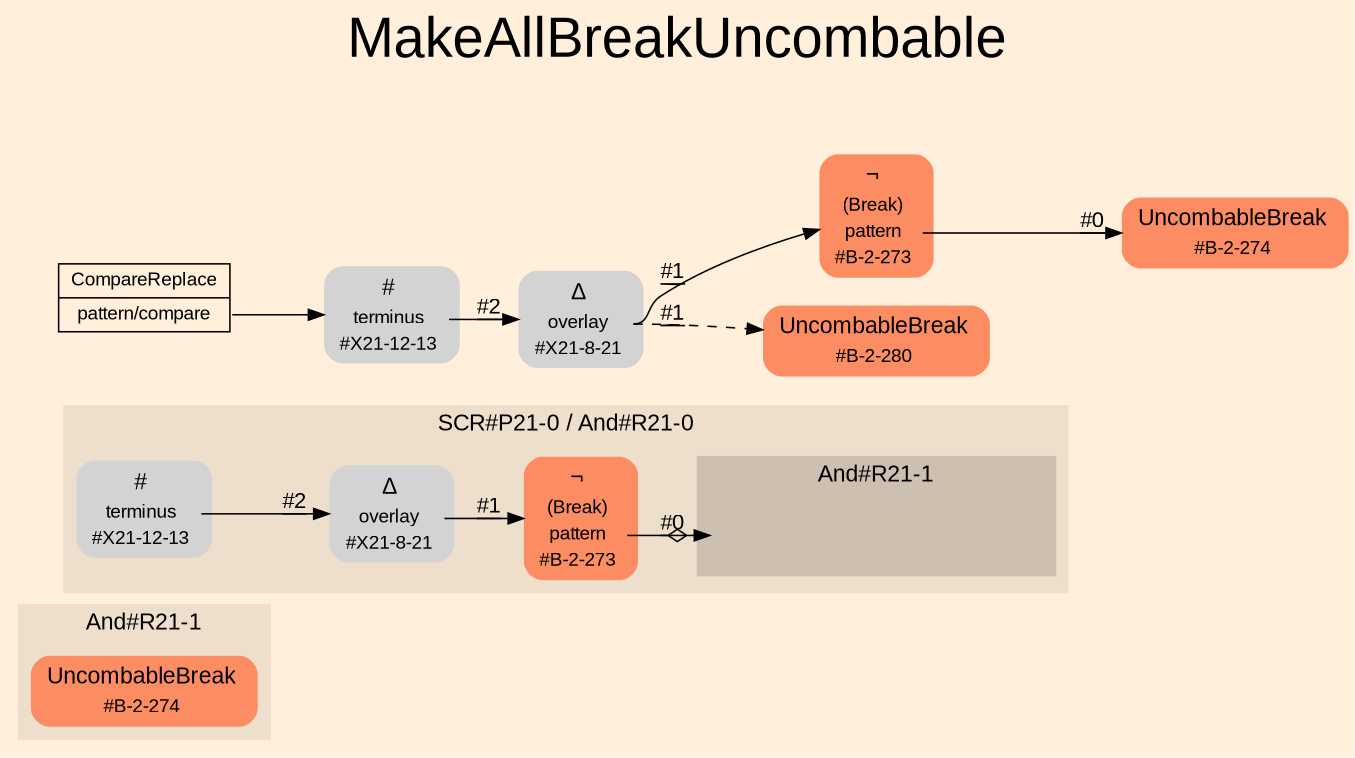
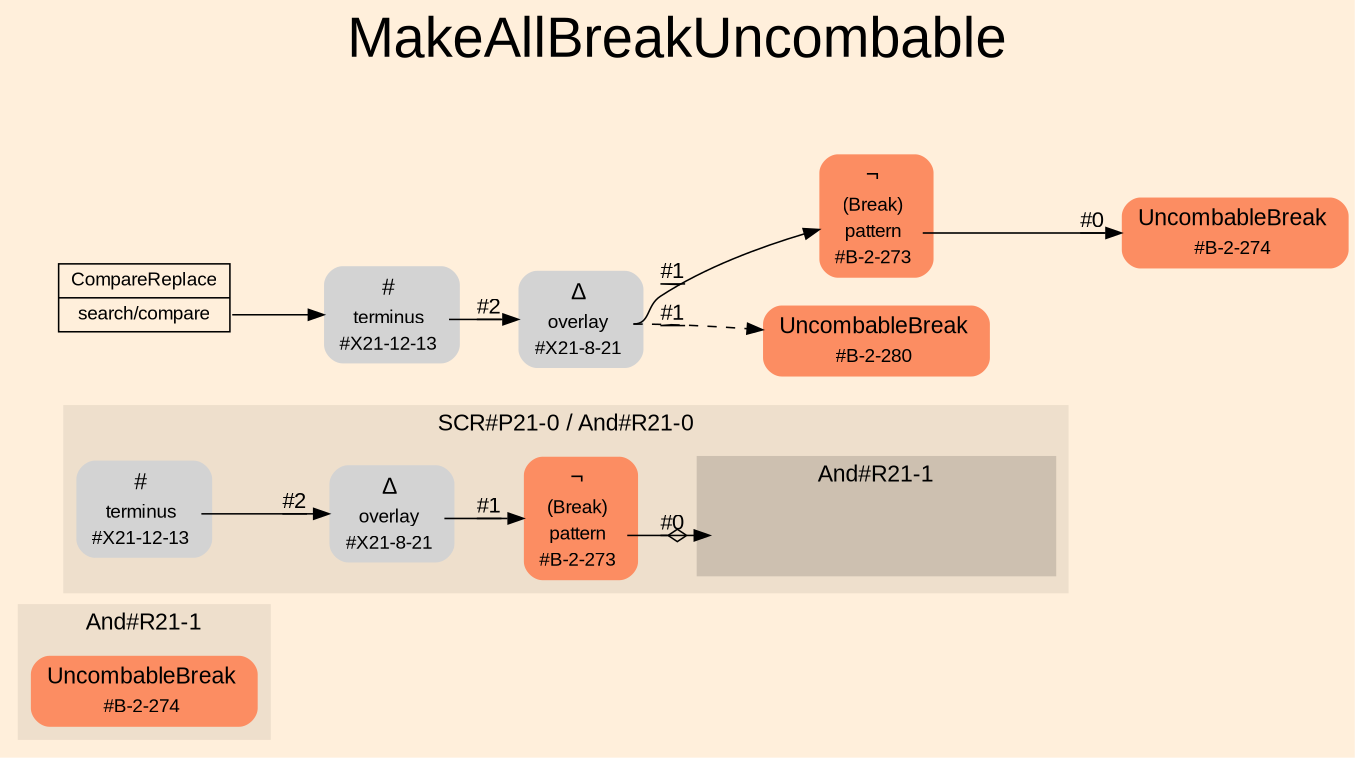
(144, 314) -> (144, 314)
